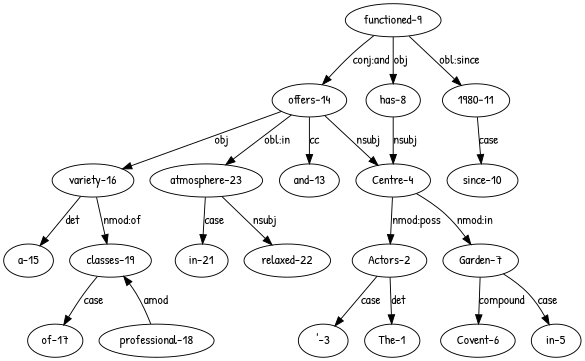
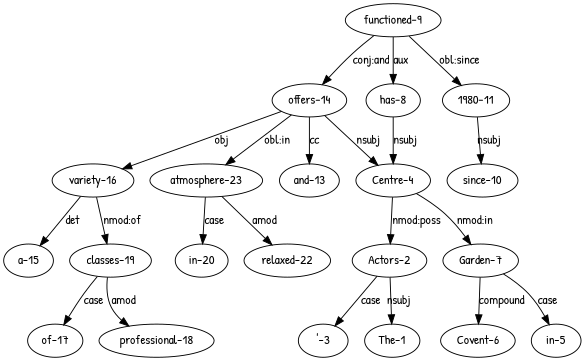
(401, 60) -> (401, 60)
(489, 140) -> (489, 140)
(265, 221) -> (265, 221)
(202, 261) -> (202, 261)
(399, 301) -> (399, 301)
(141, 303) -> (109, 301)
